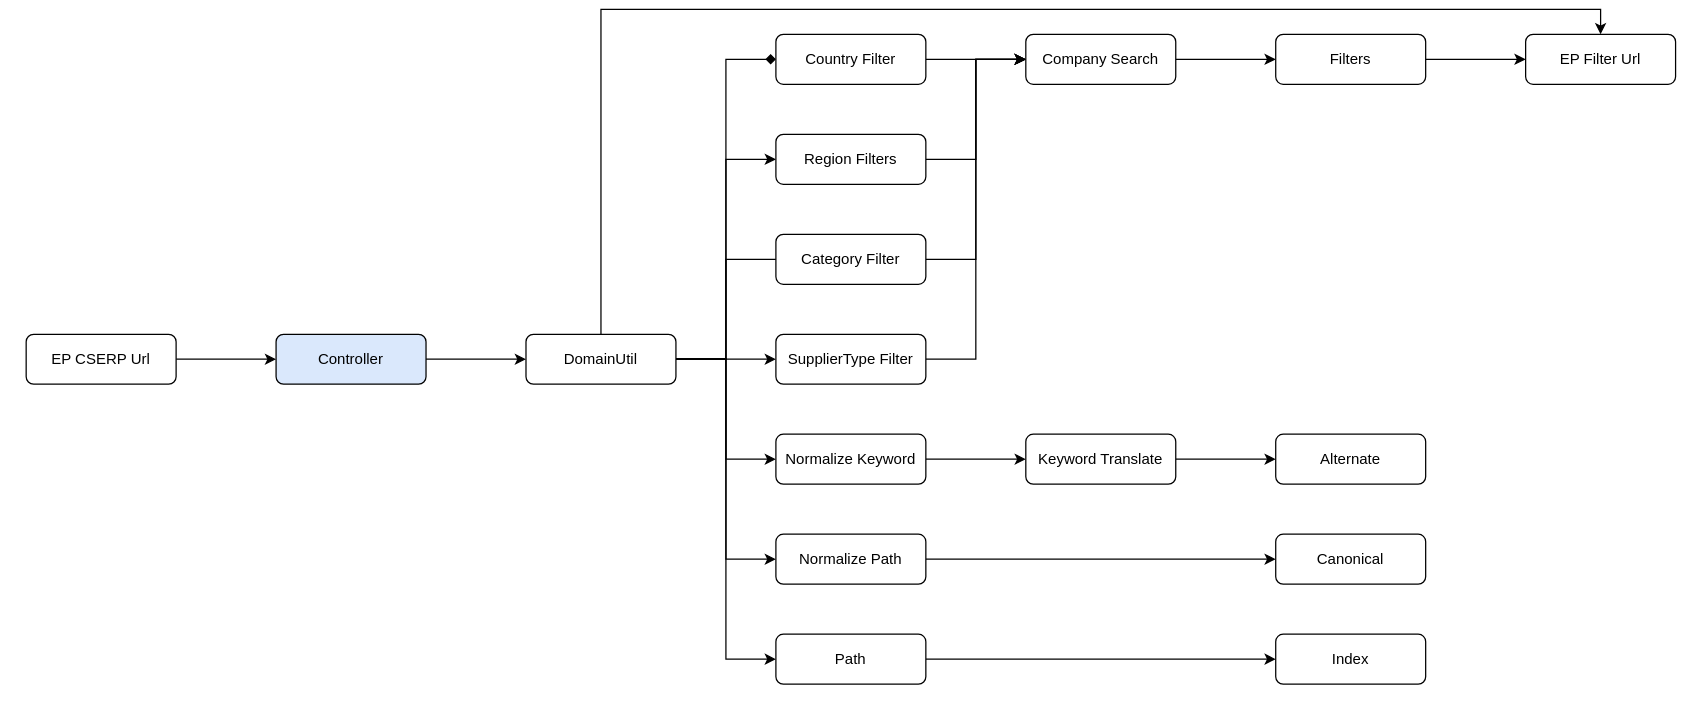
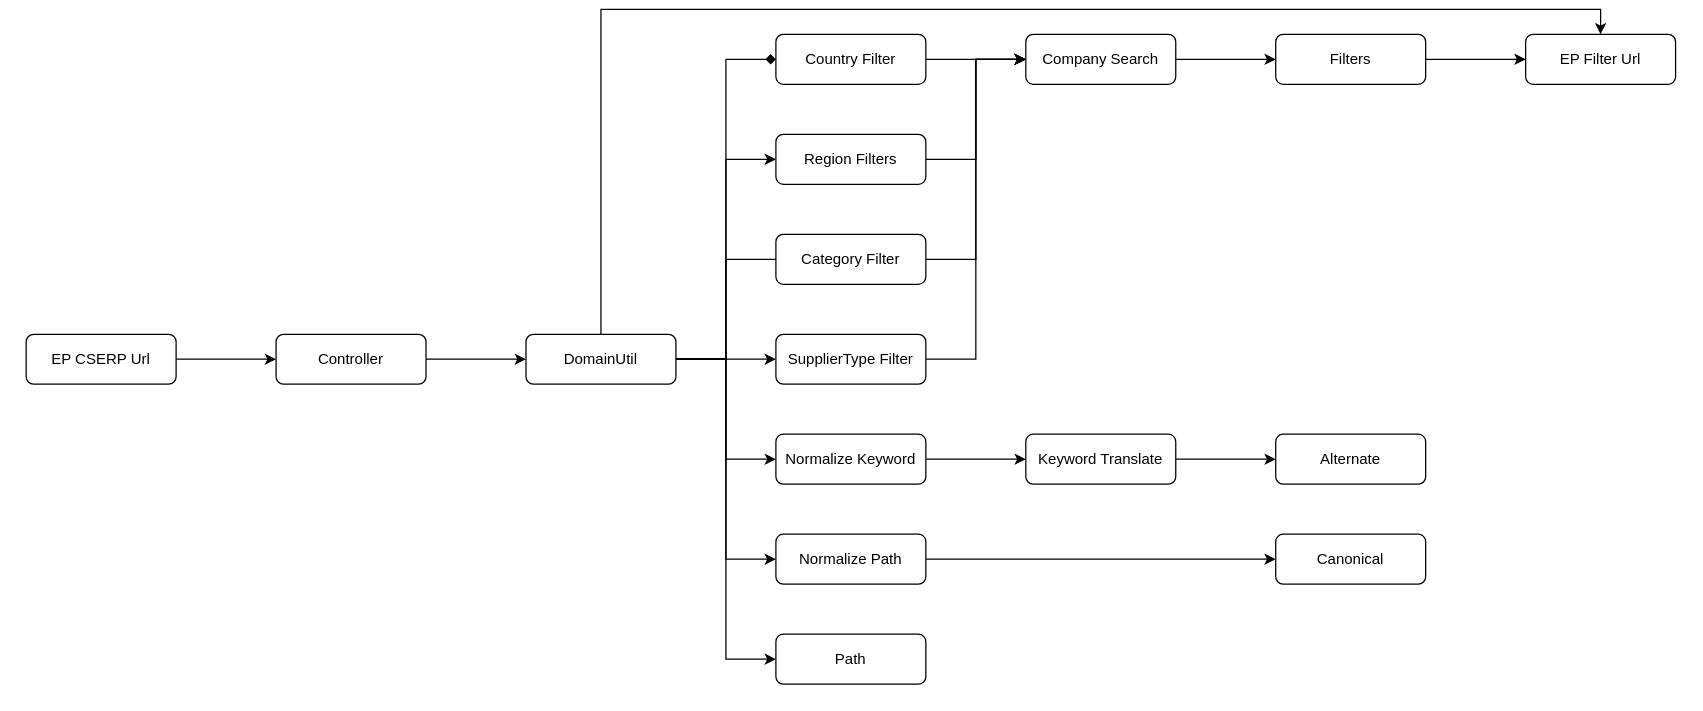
(351, 359) -> (351, 359)
(1097, 659) -> none
(1351, 659) -> none
